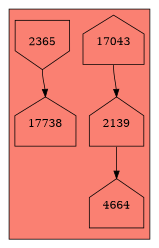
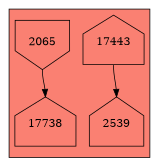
(42, 42) -> (42, 42)
(114, 42) -> (114, 42)
(117, 124) -> (117, 124)
(117, 206) -> none
